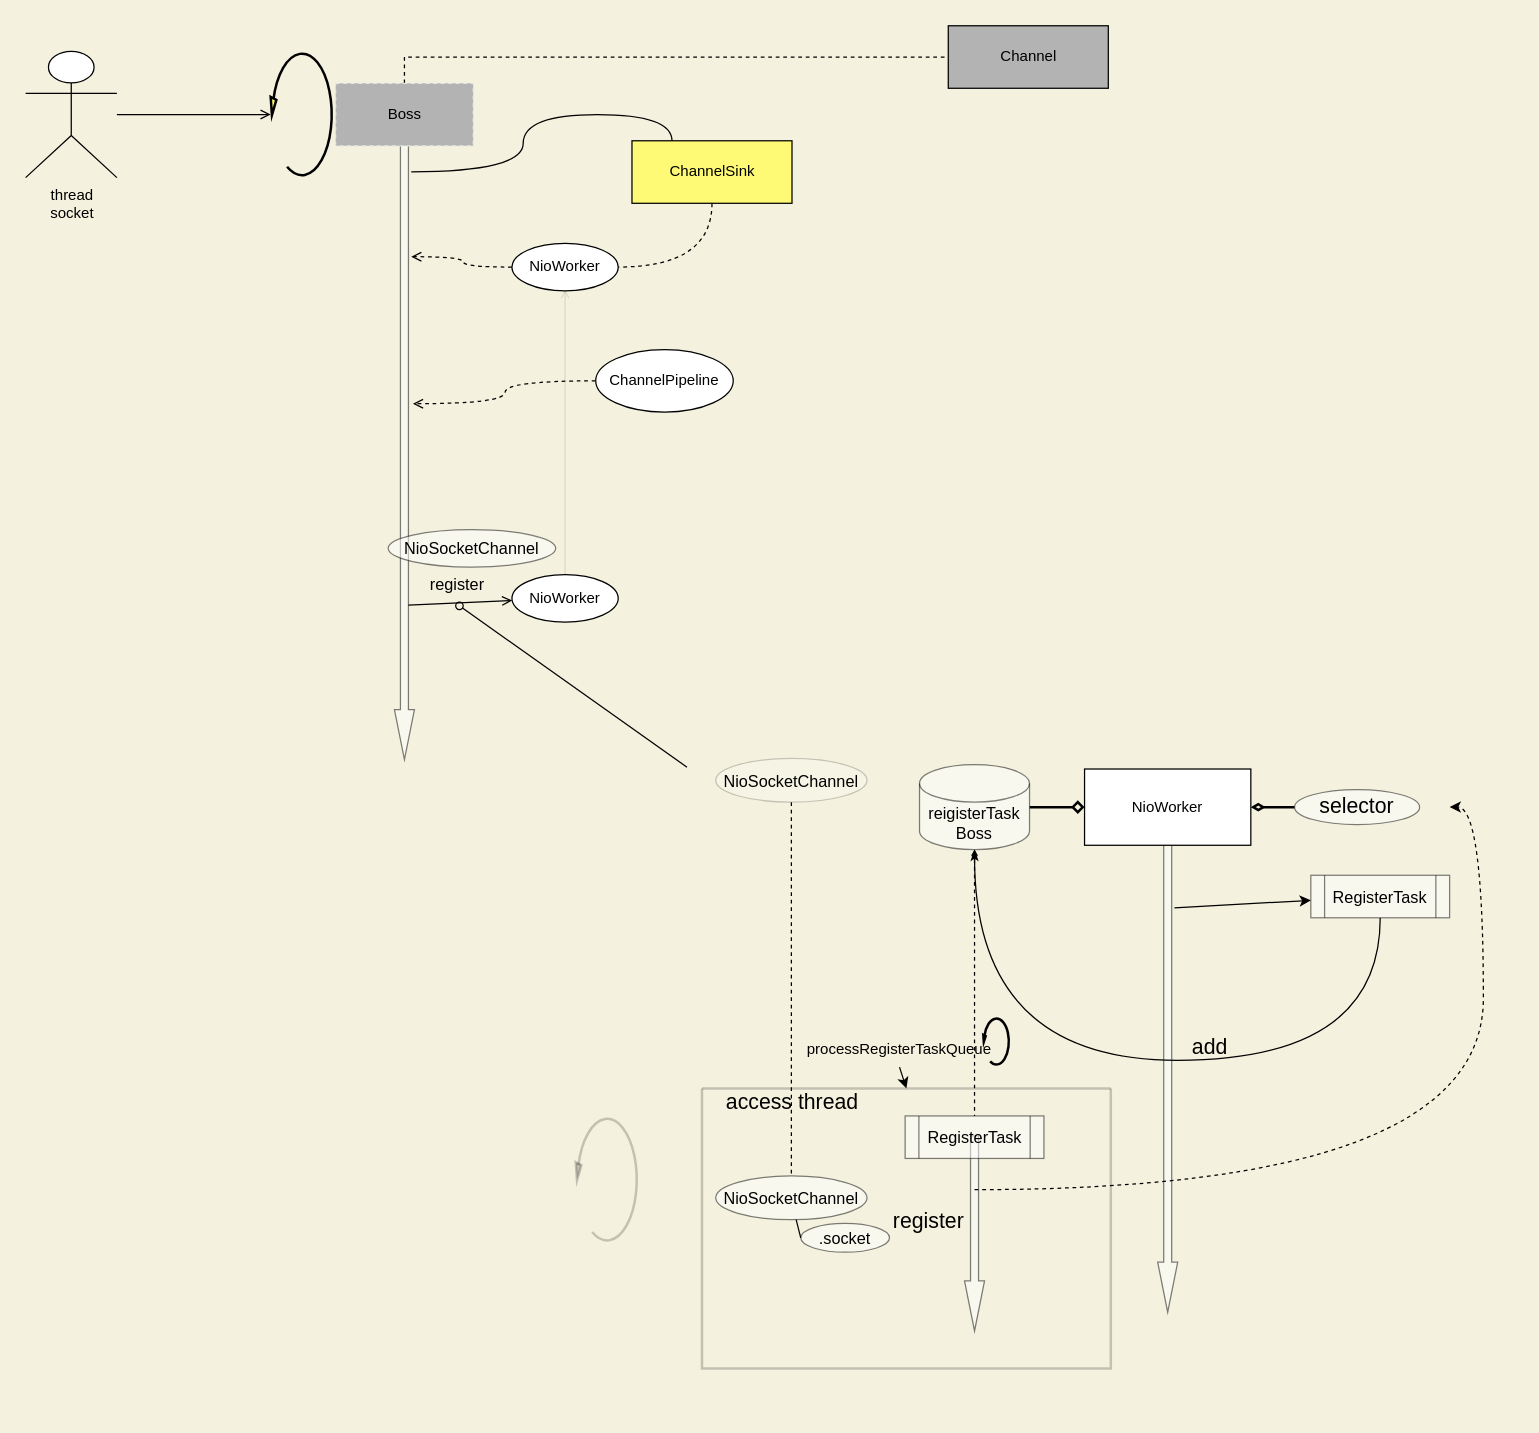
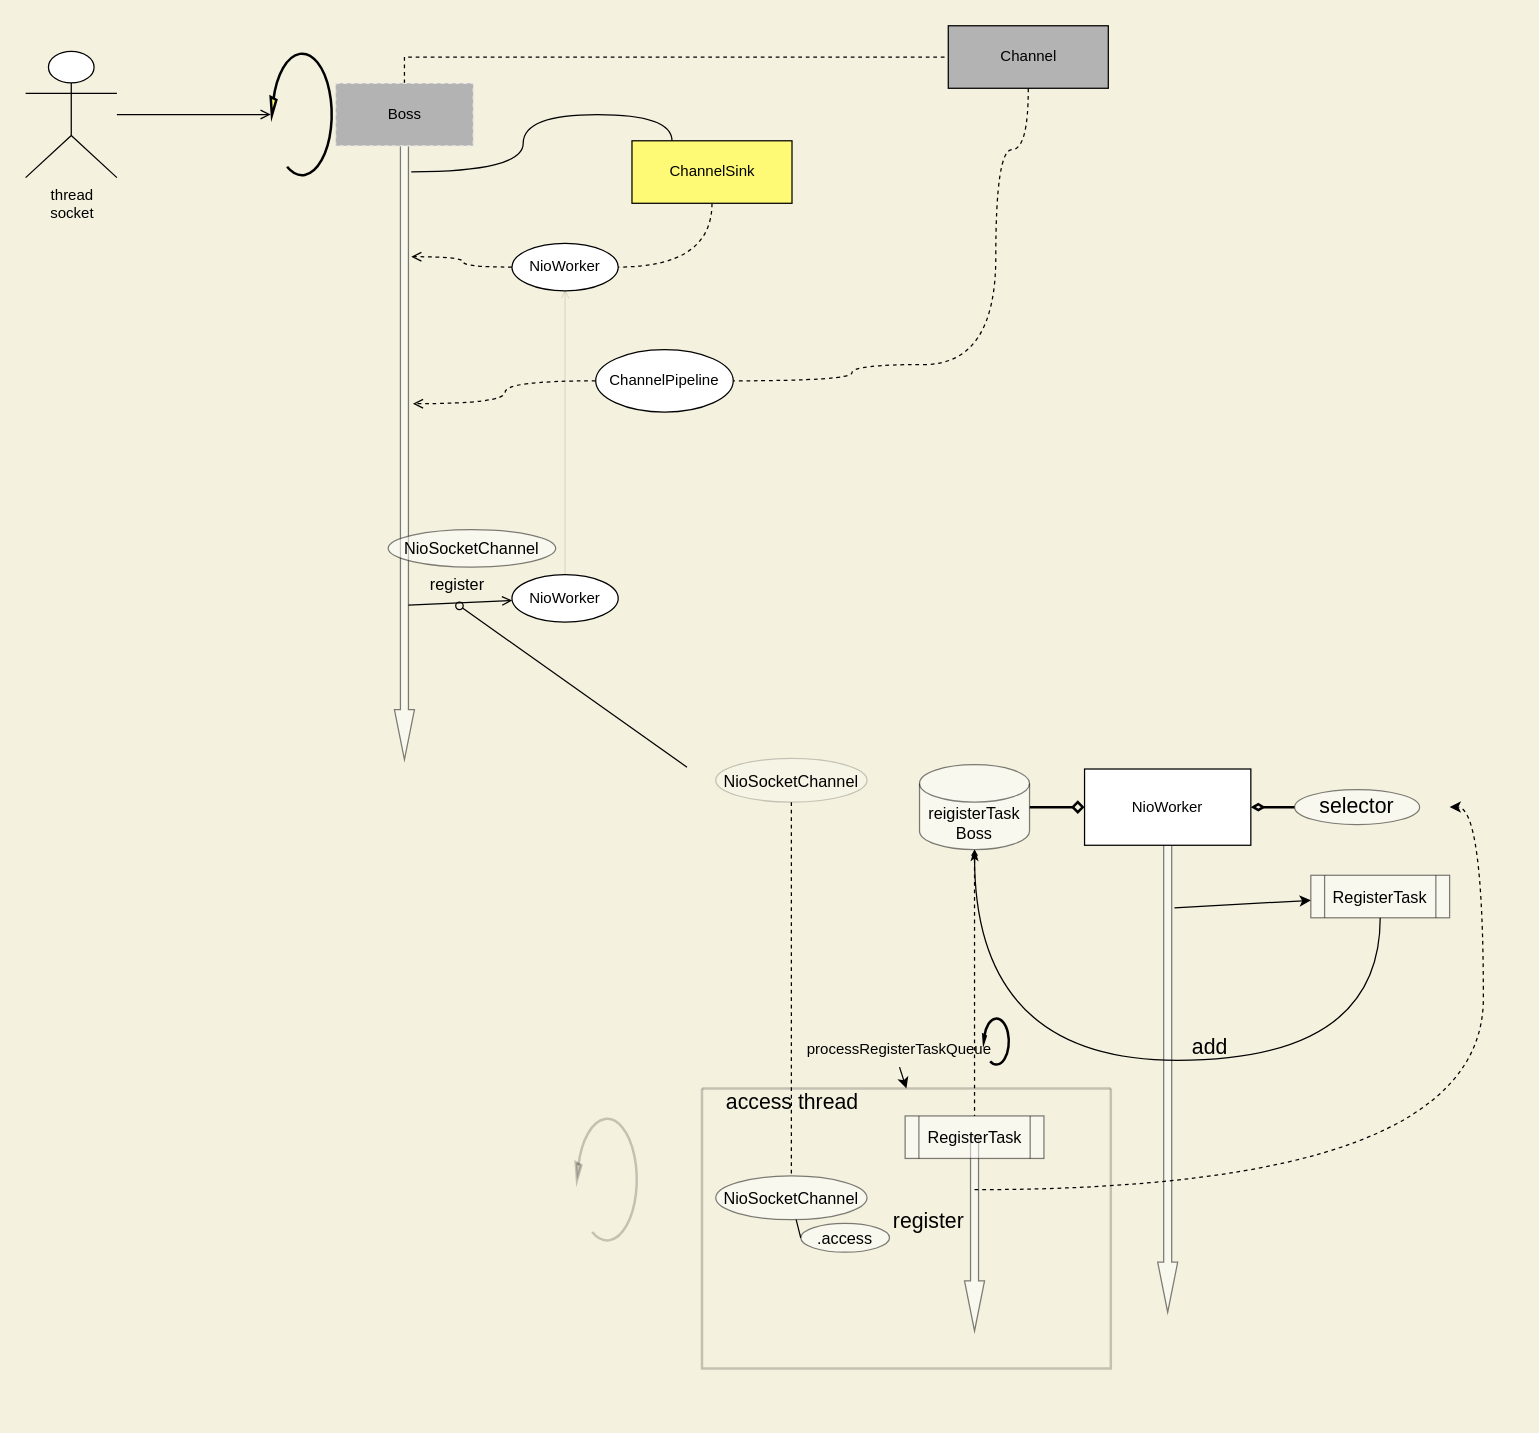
none -> (980, 334)
(845, 1238) -> (845, 1238)
